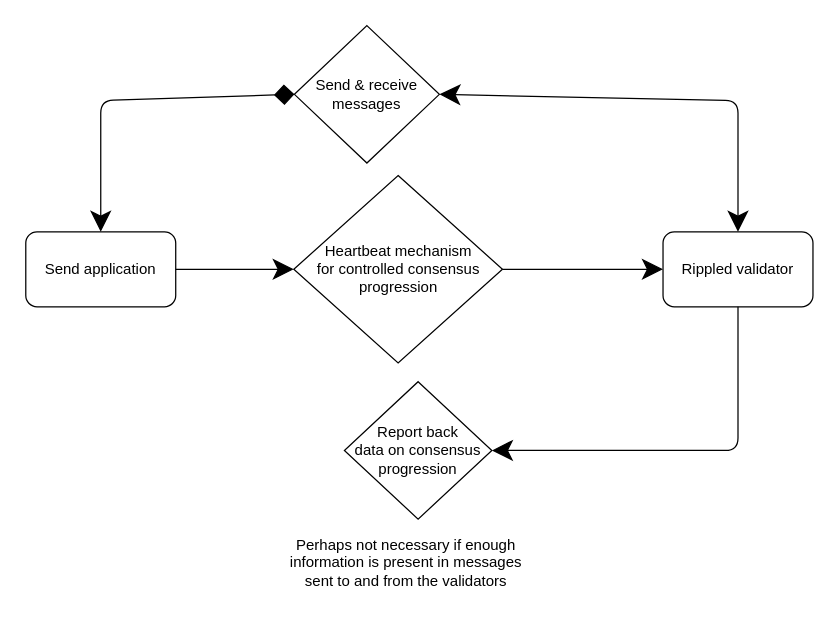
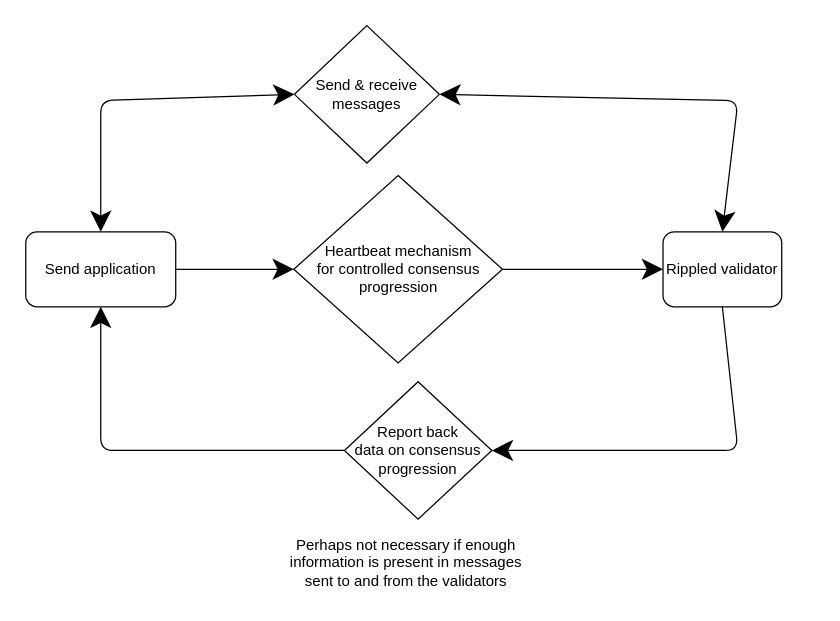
(274, 95) -> (275, 95)
(738, 269) -> (723, 269)
none -> (164, 451)
